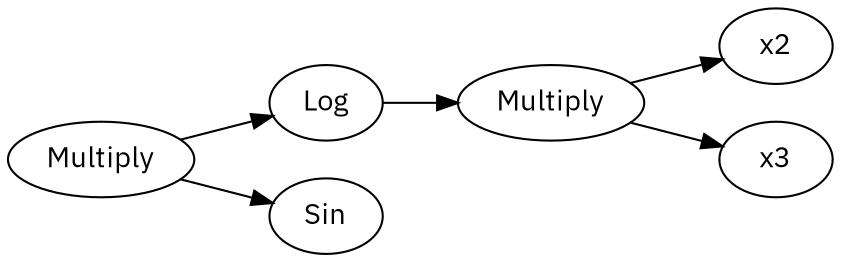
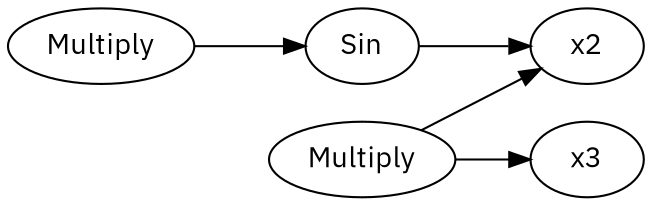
none -> (464, 46)
(326, 103) -> none
